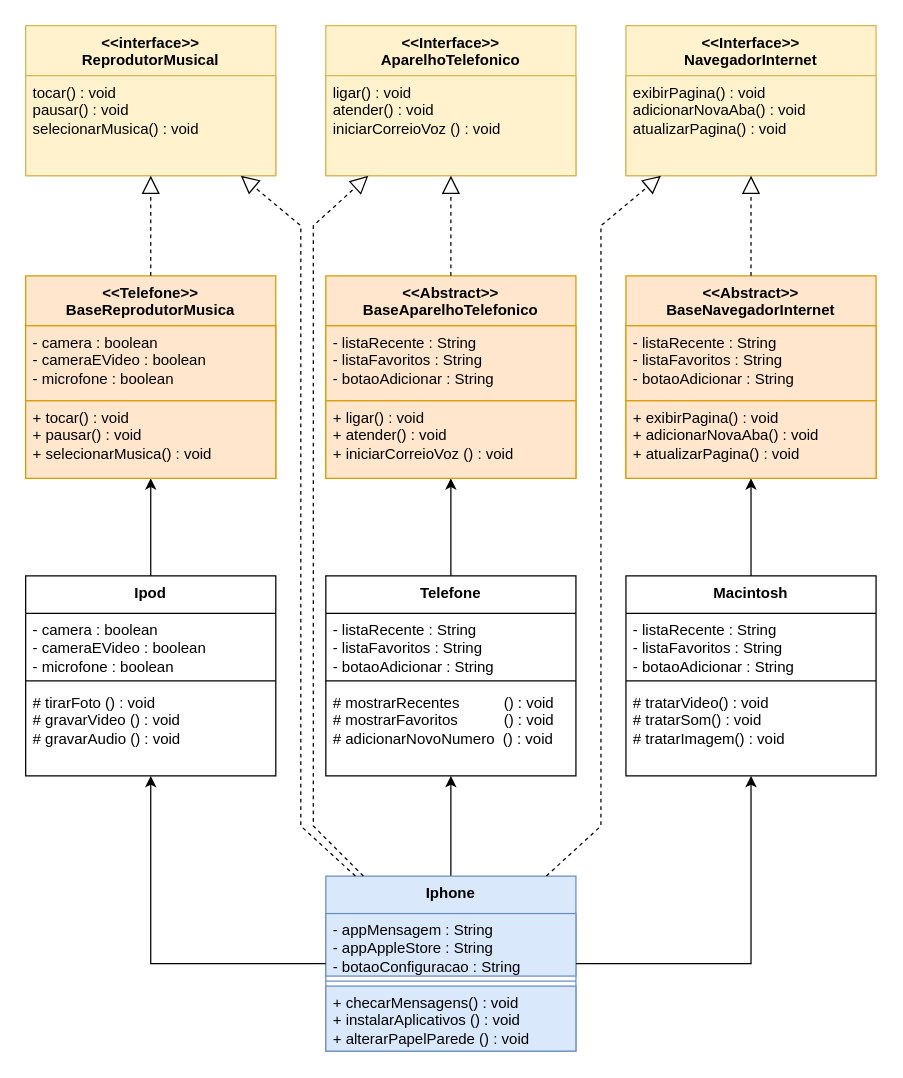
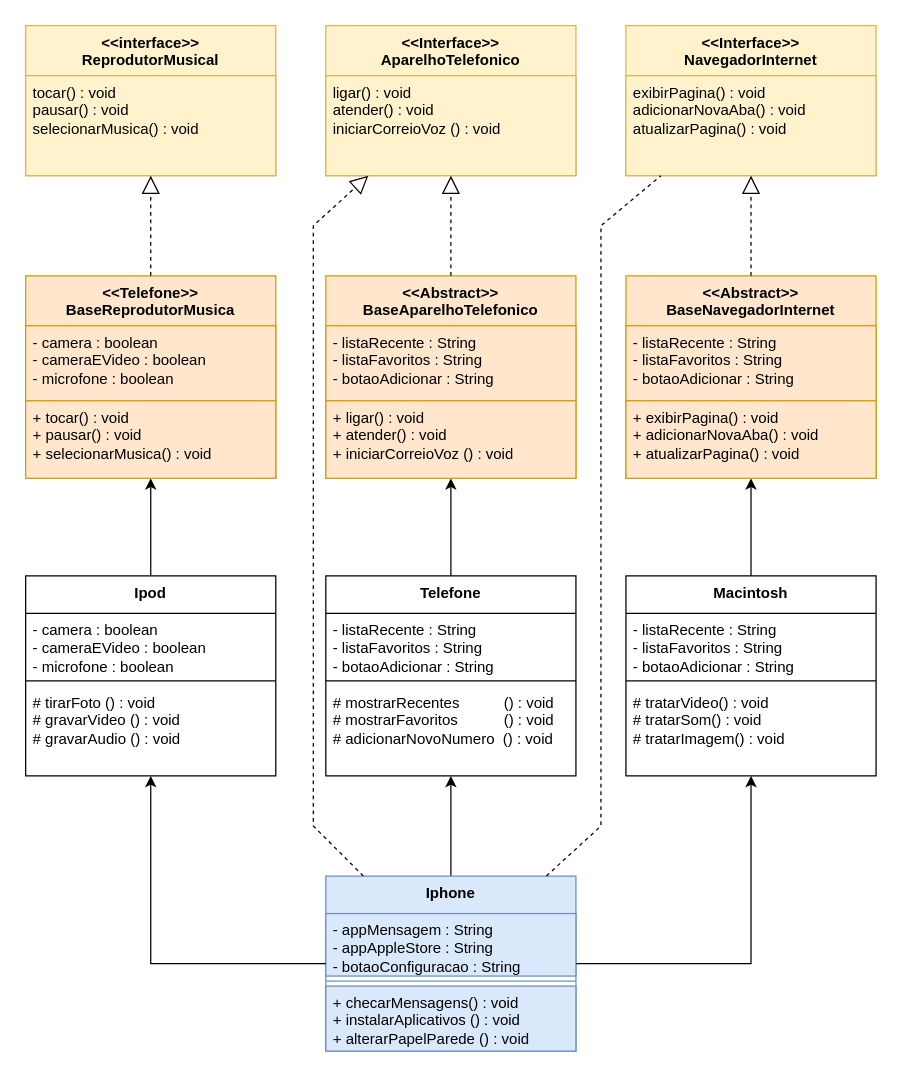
(646, 188) -> (651, 183)
(301, 533) -> none
